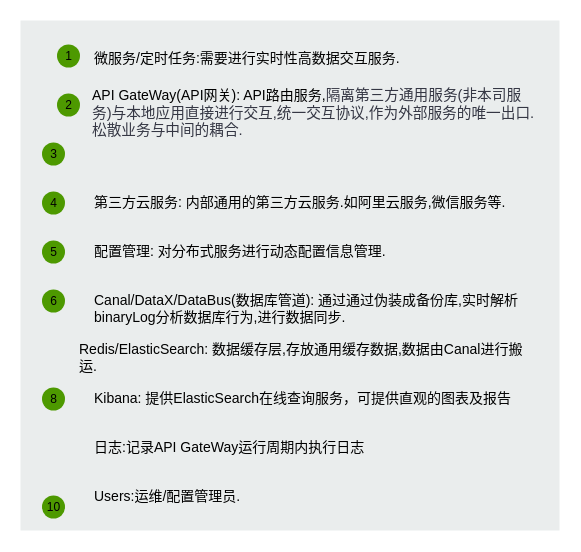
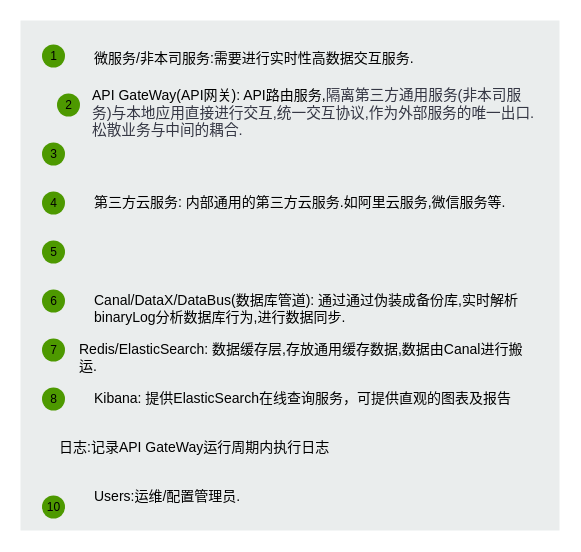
(69, 56) -> (54, 56)
(250, 59) -> (257, 59)
(317, 256) -> none
none -> (54, 350)
(317, 447) -> (282, 447)
